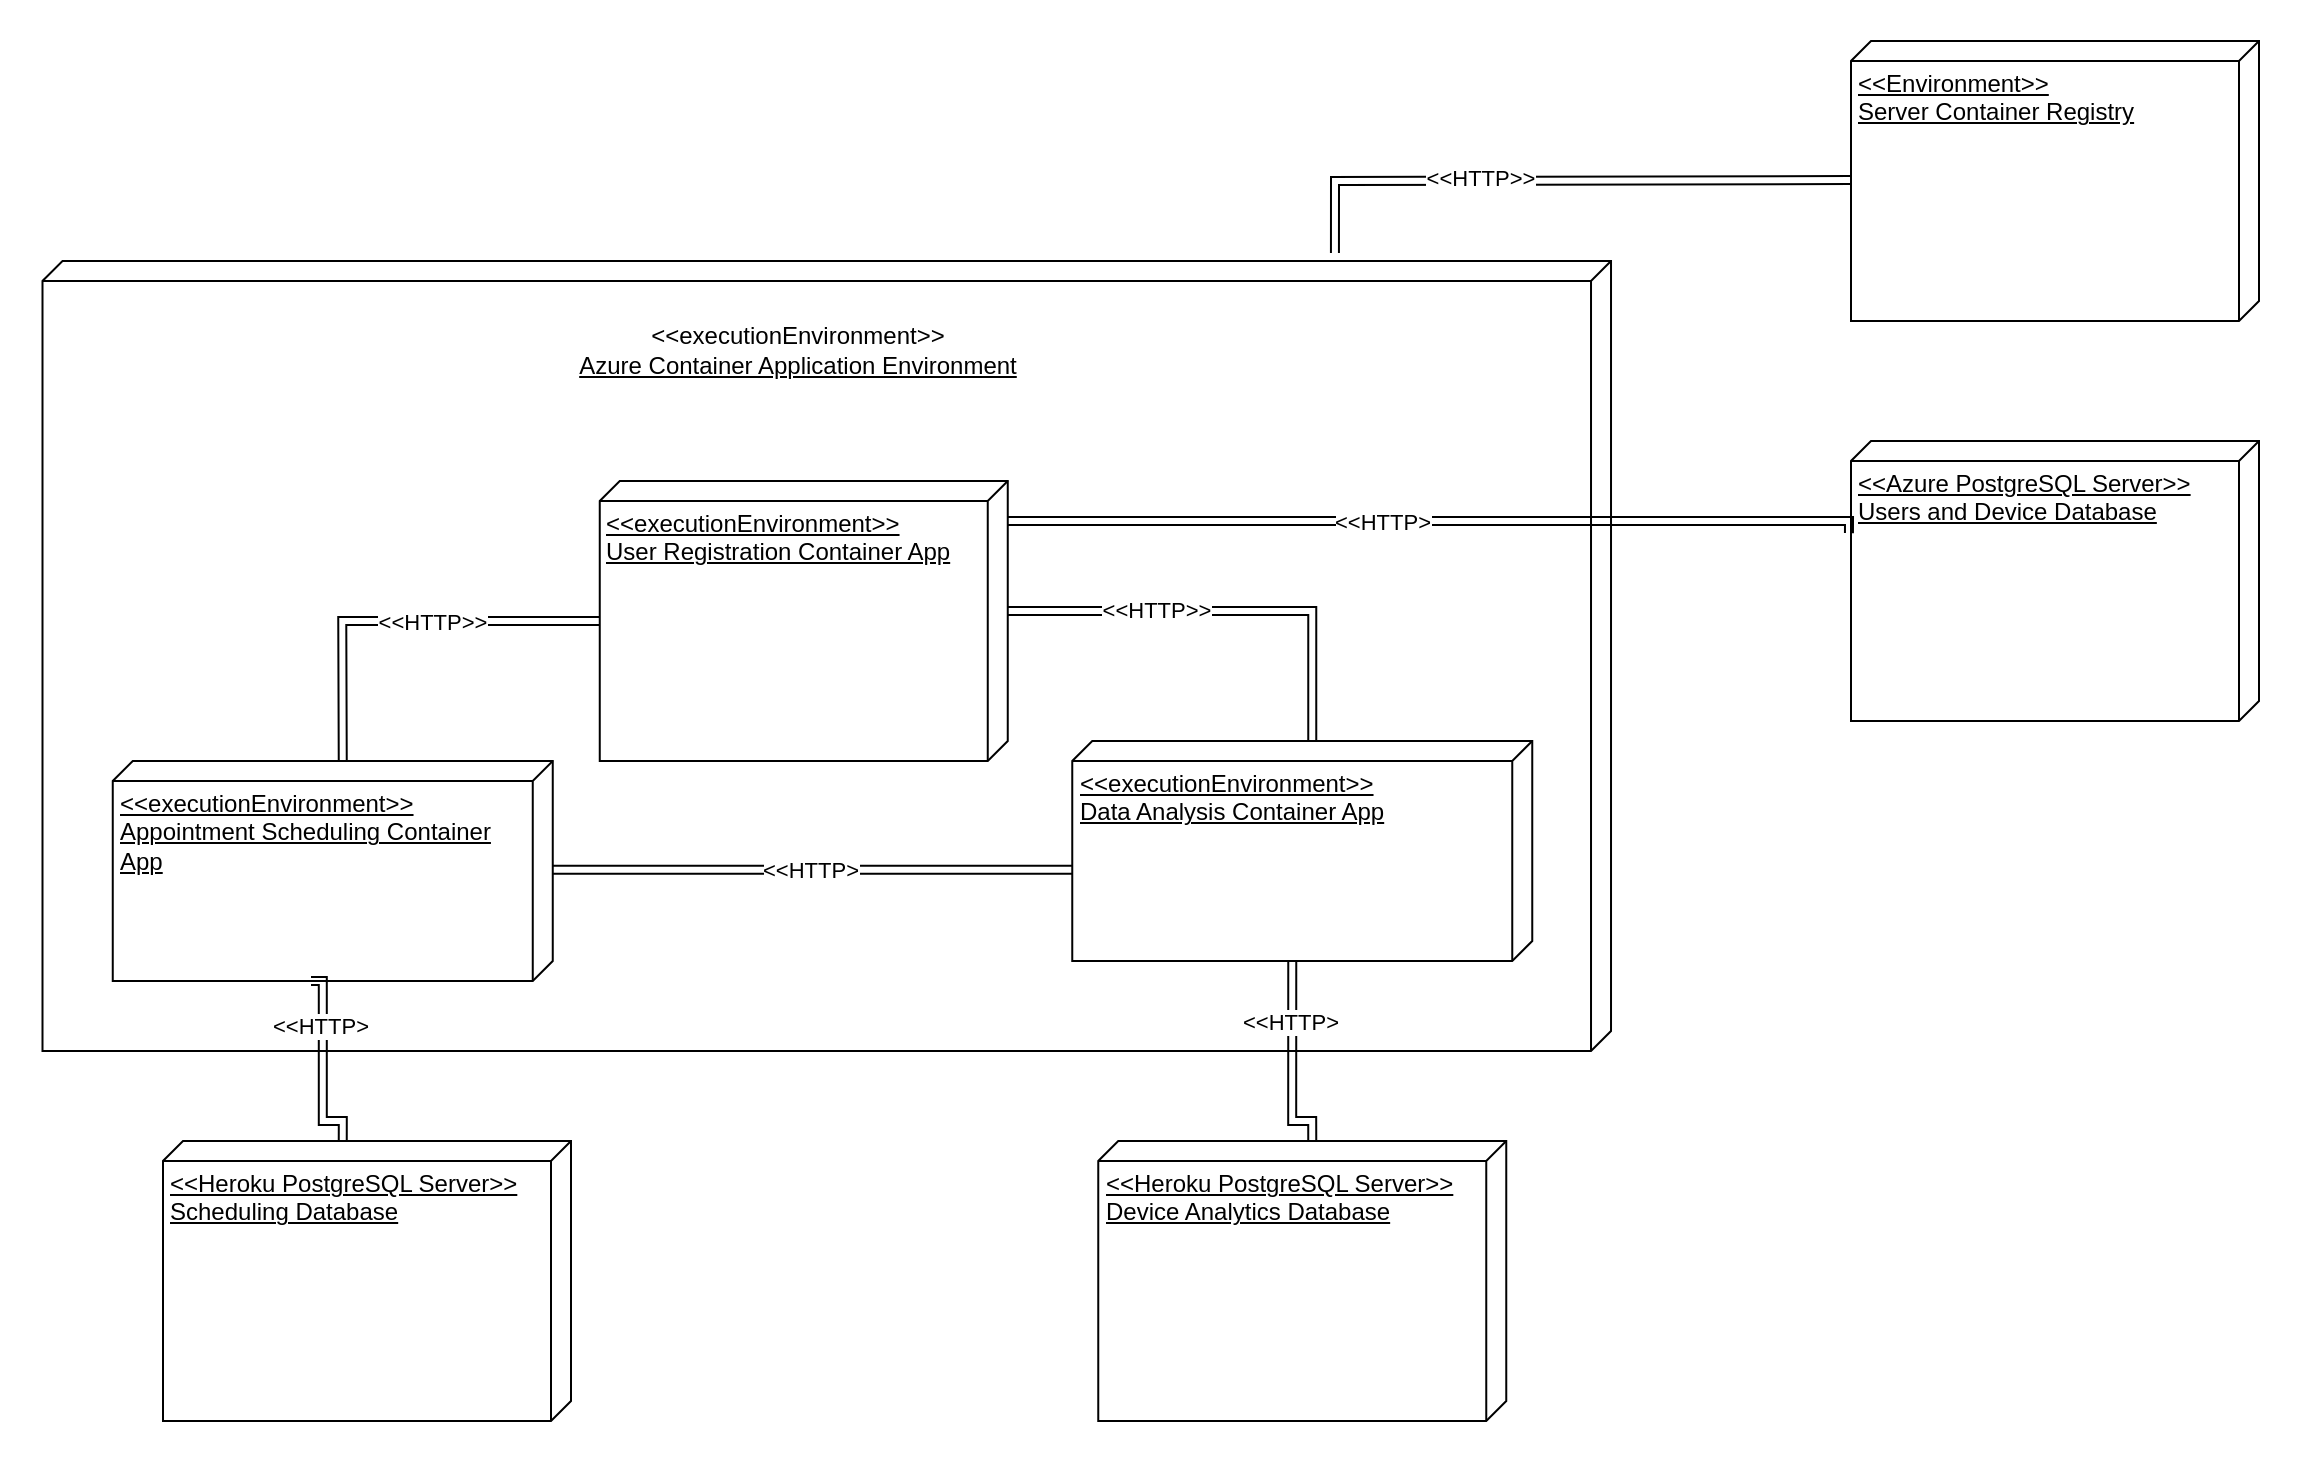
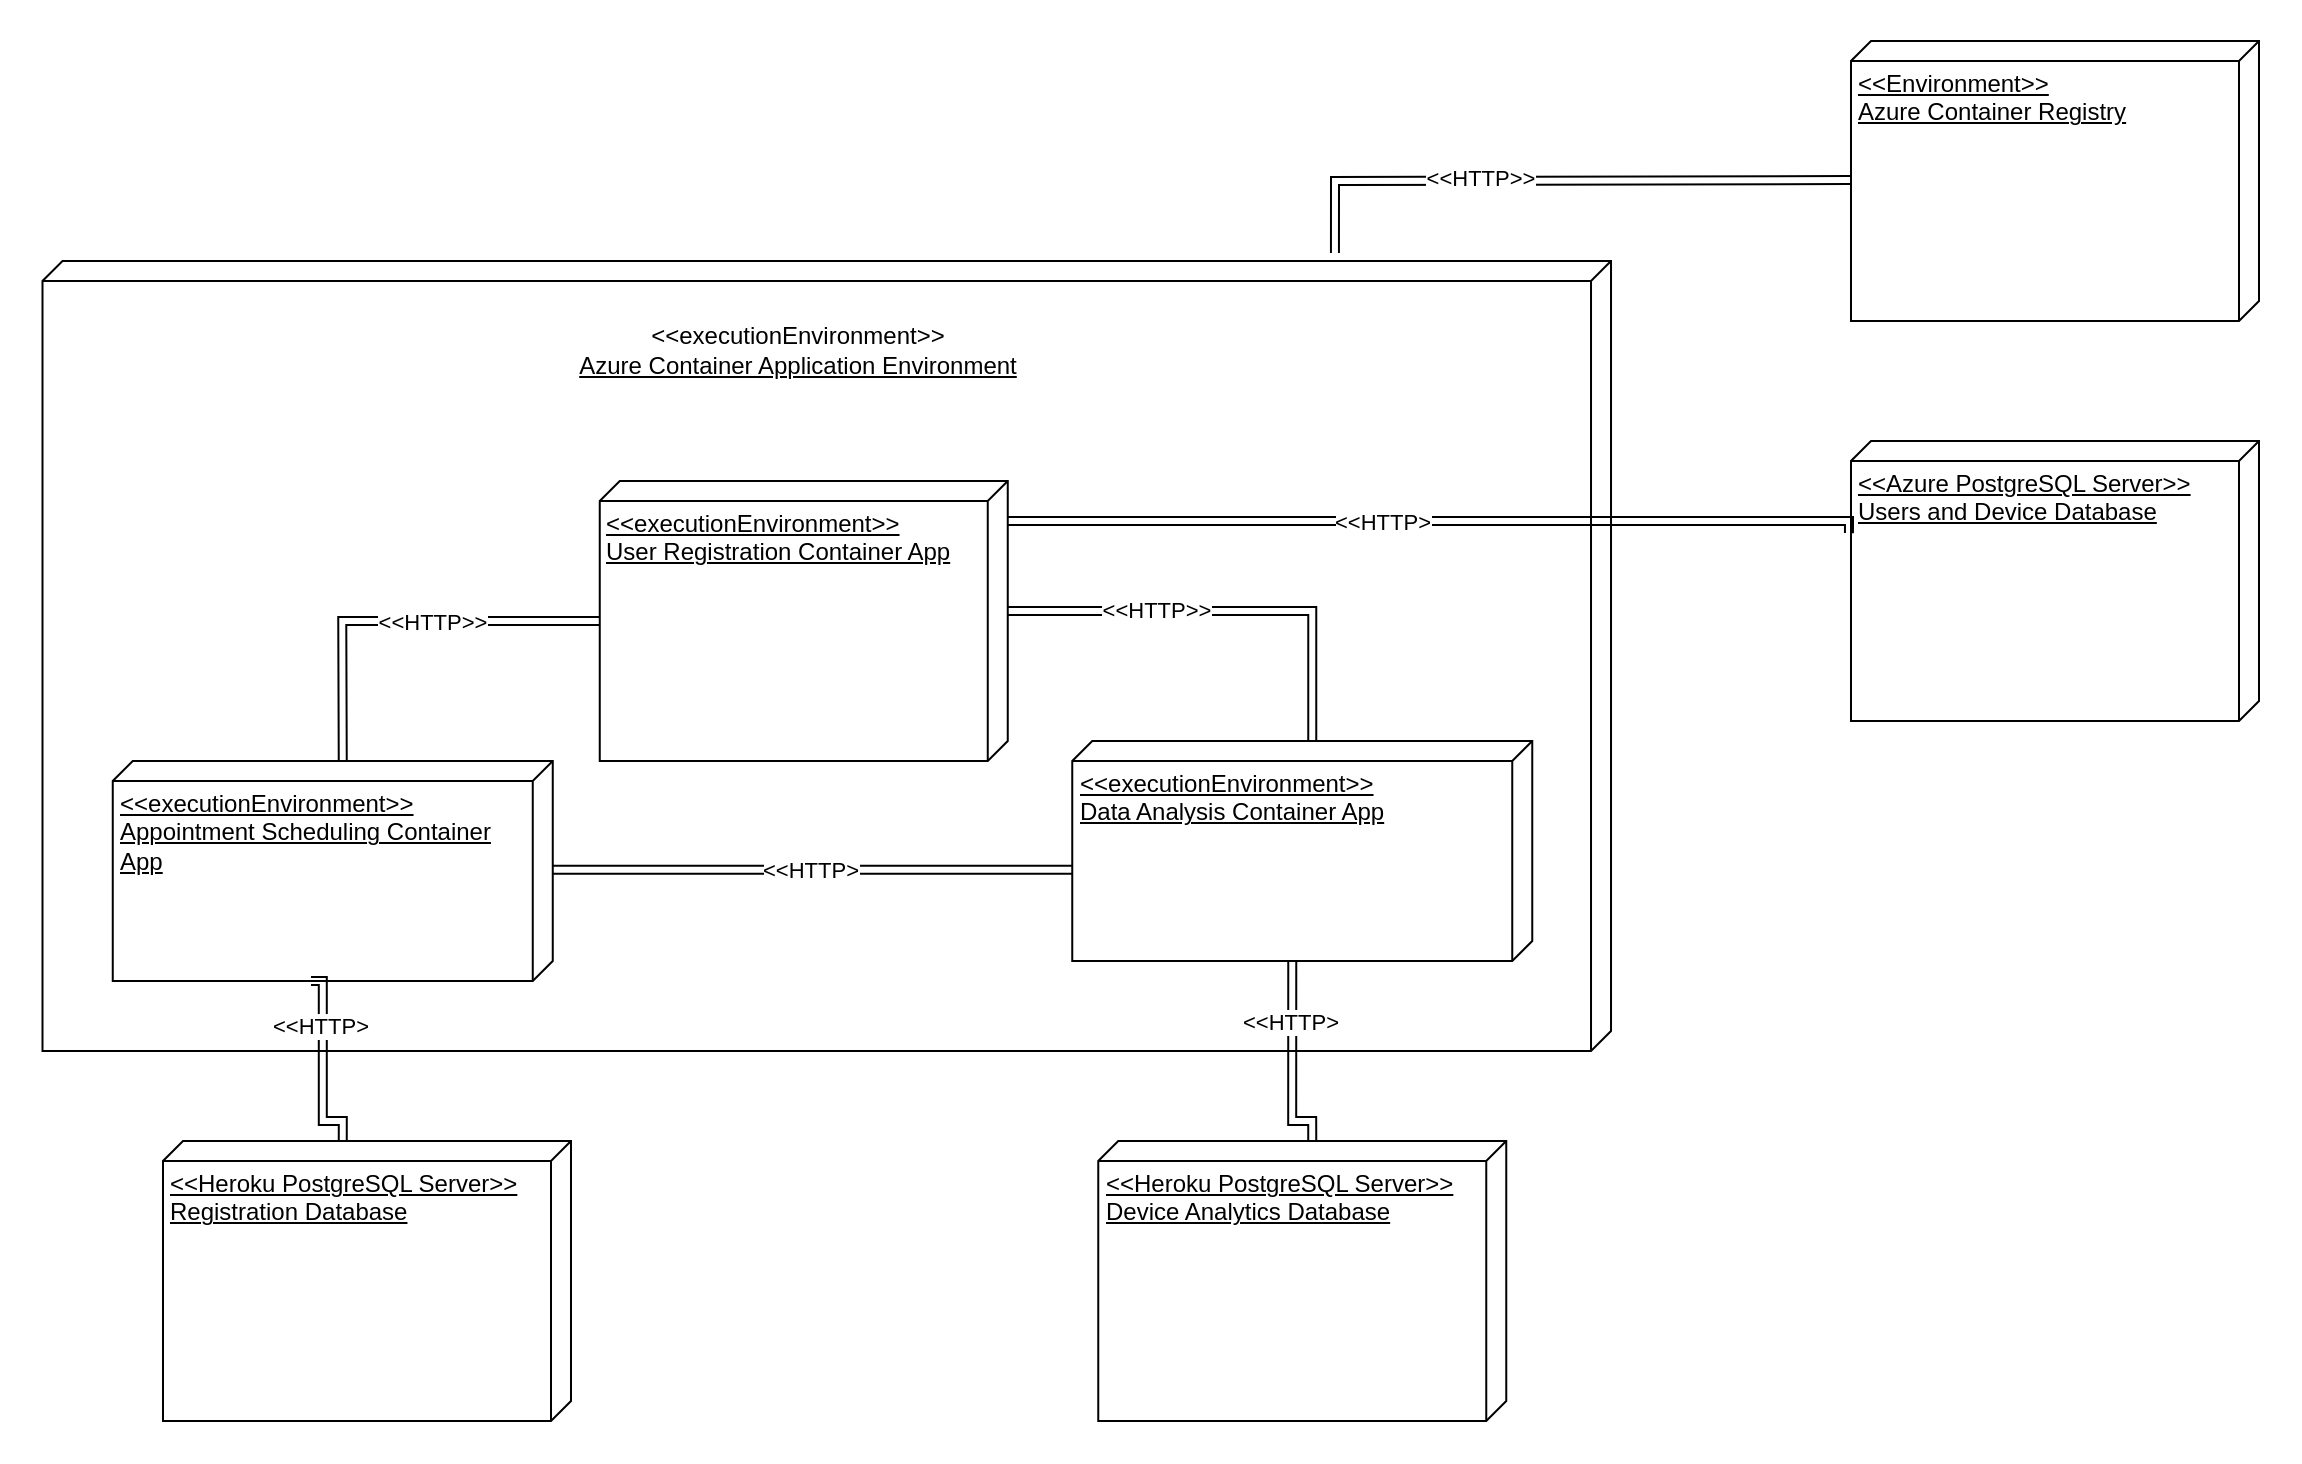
(2015, 100) -> (2008, 100)
(353, 1200) -> (353, 1200)
